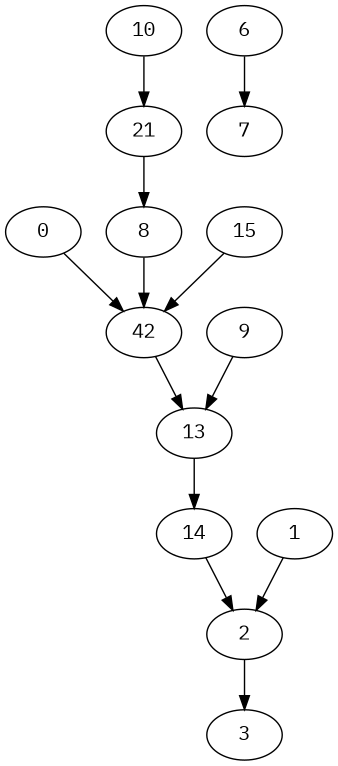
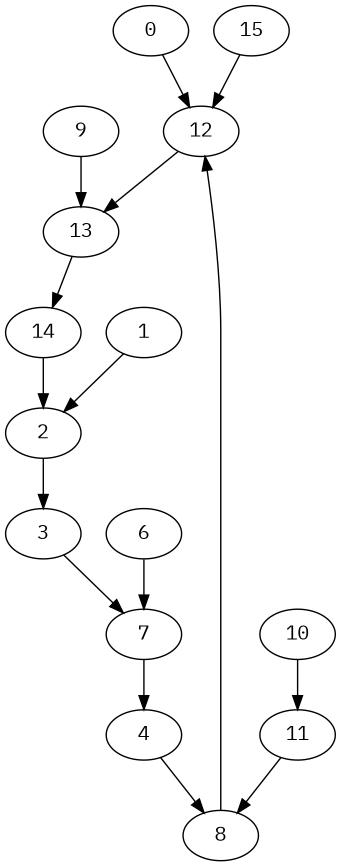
(144, 131) -> (298, 735)
(144, 333) -> (201, 131)
none -> (88, 579)
none -> (144, 735)
